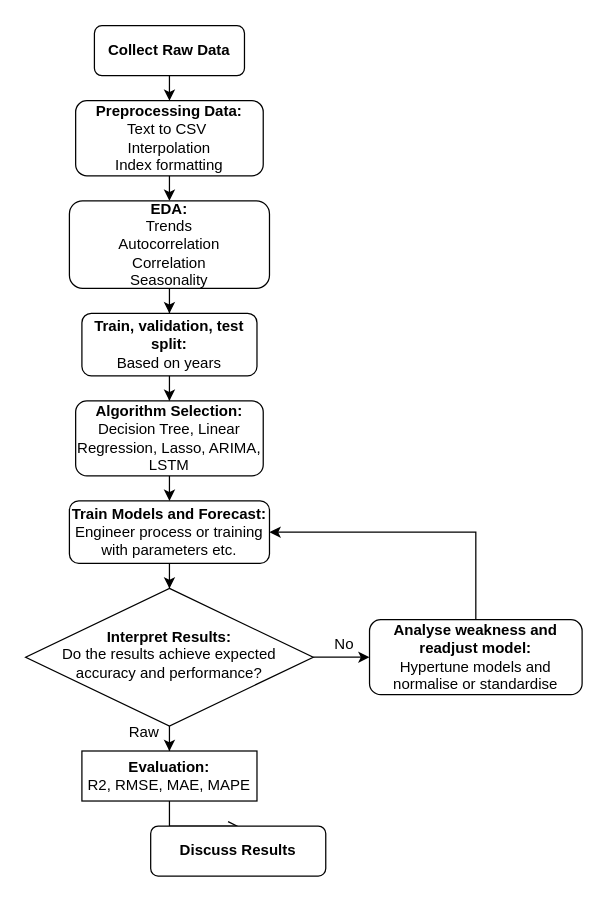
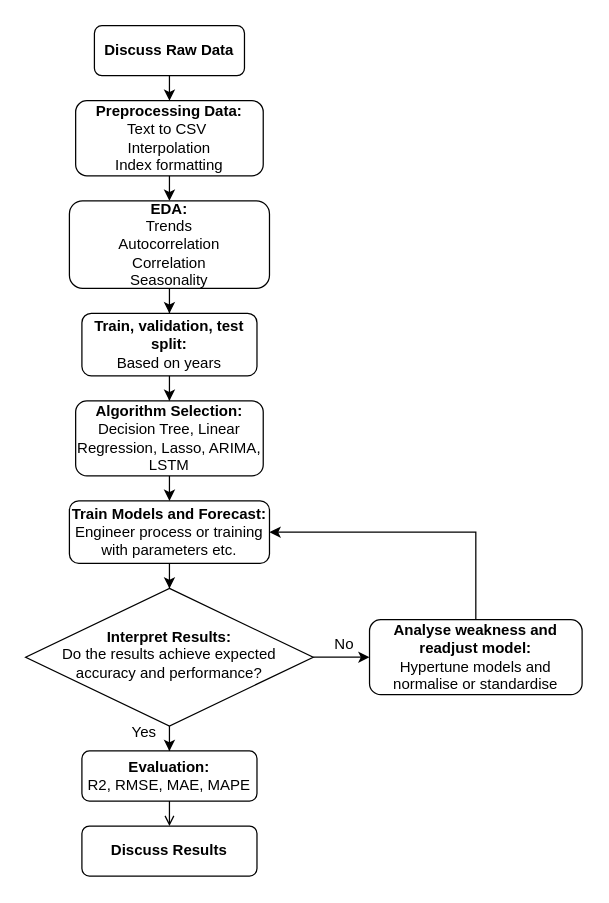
(169, 51) -> (169, 51)
(144, 732) -> (144, 732)
(169, 776) -> (169, 776)
(238, 851) -> (169, 851)
